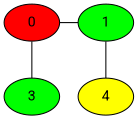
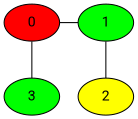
(106, 97) -> (106, 97)
